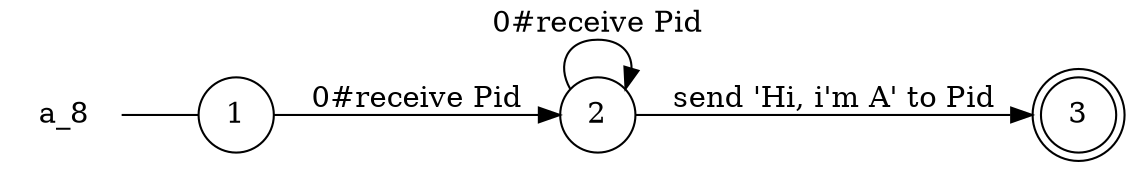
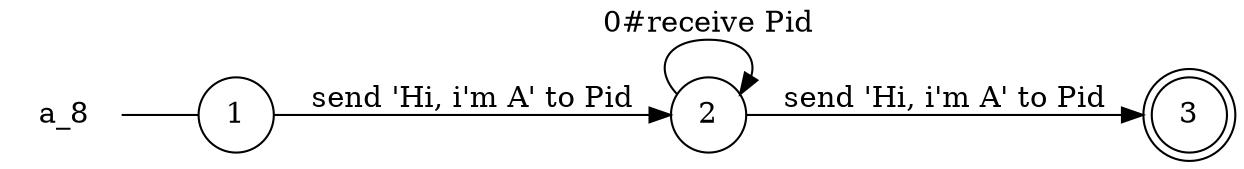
(417, 99) -> (472, 99)
